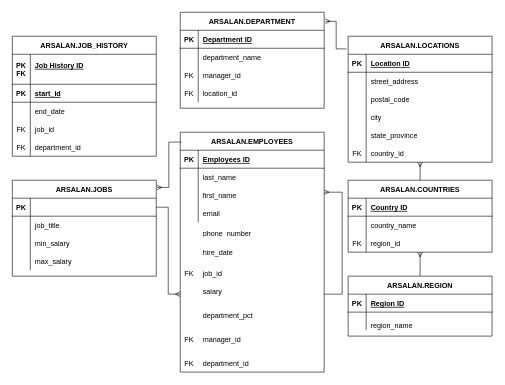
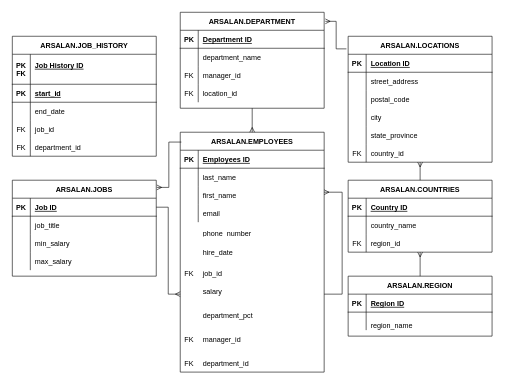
none -> (252, 121)
none -> (93, 207)
